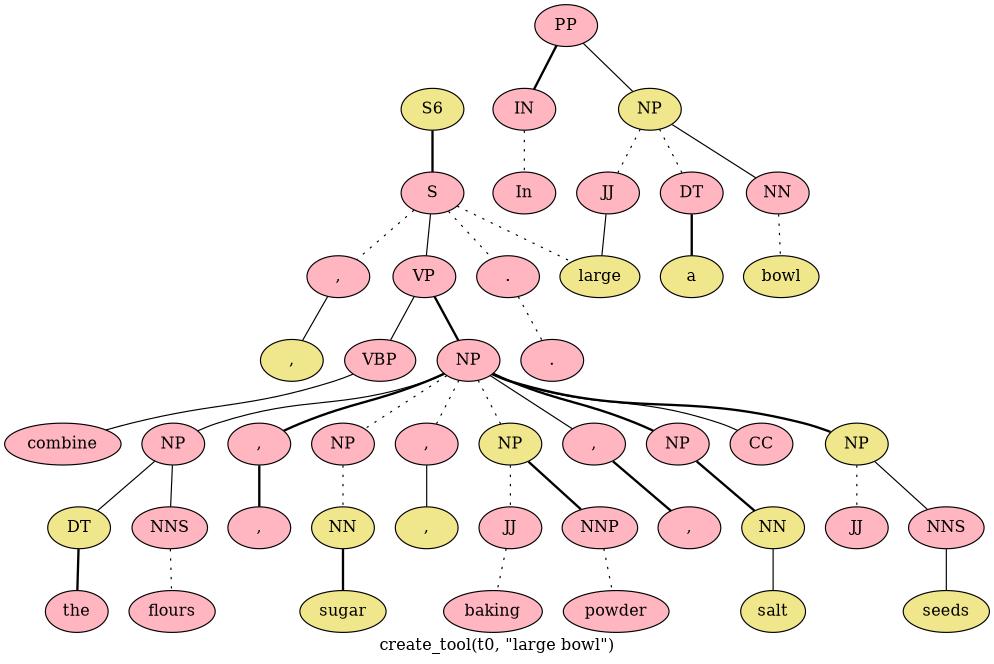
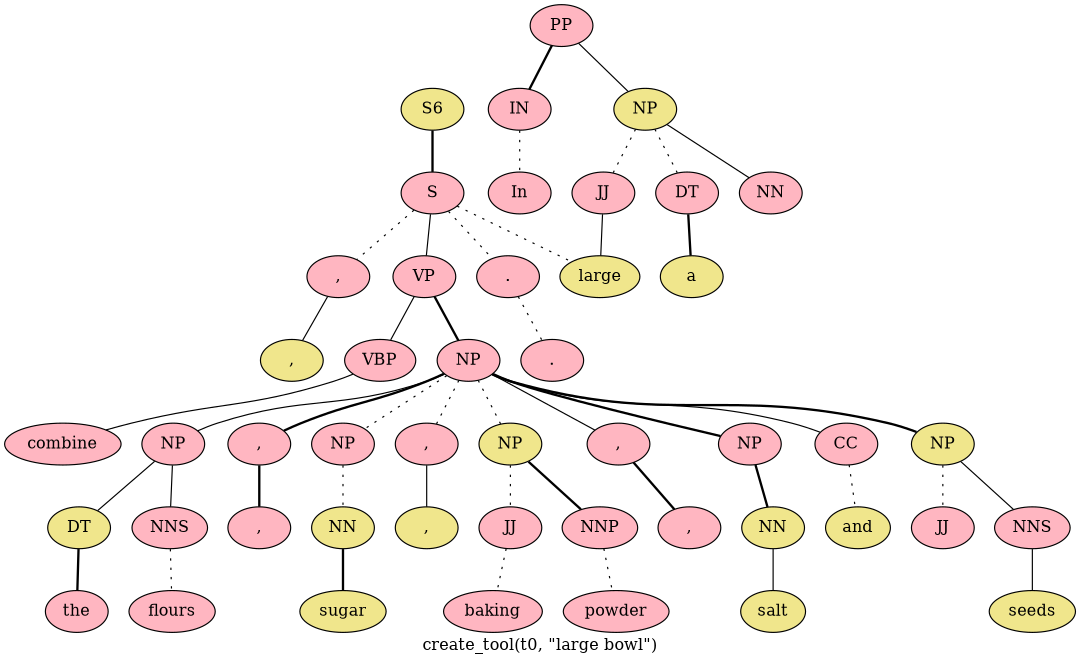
(781, 277) -> none
none -> (858, 528)
